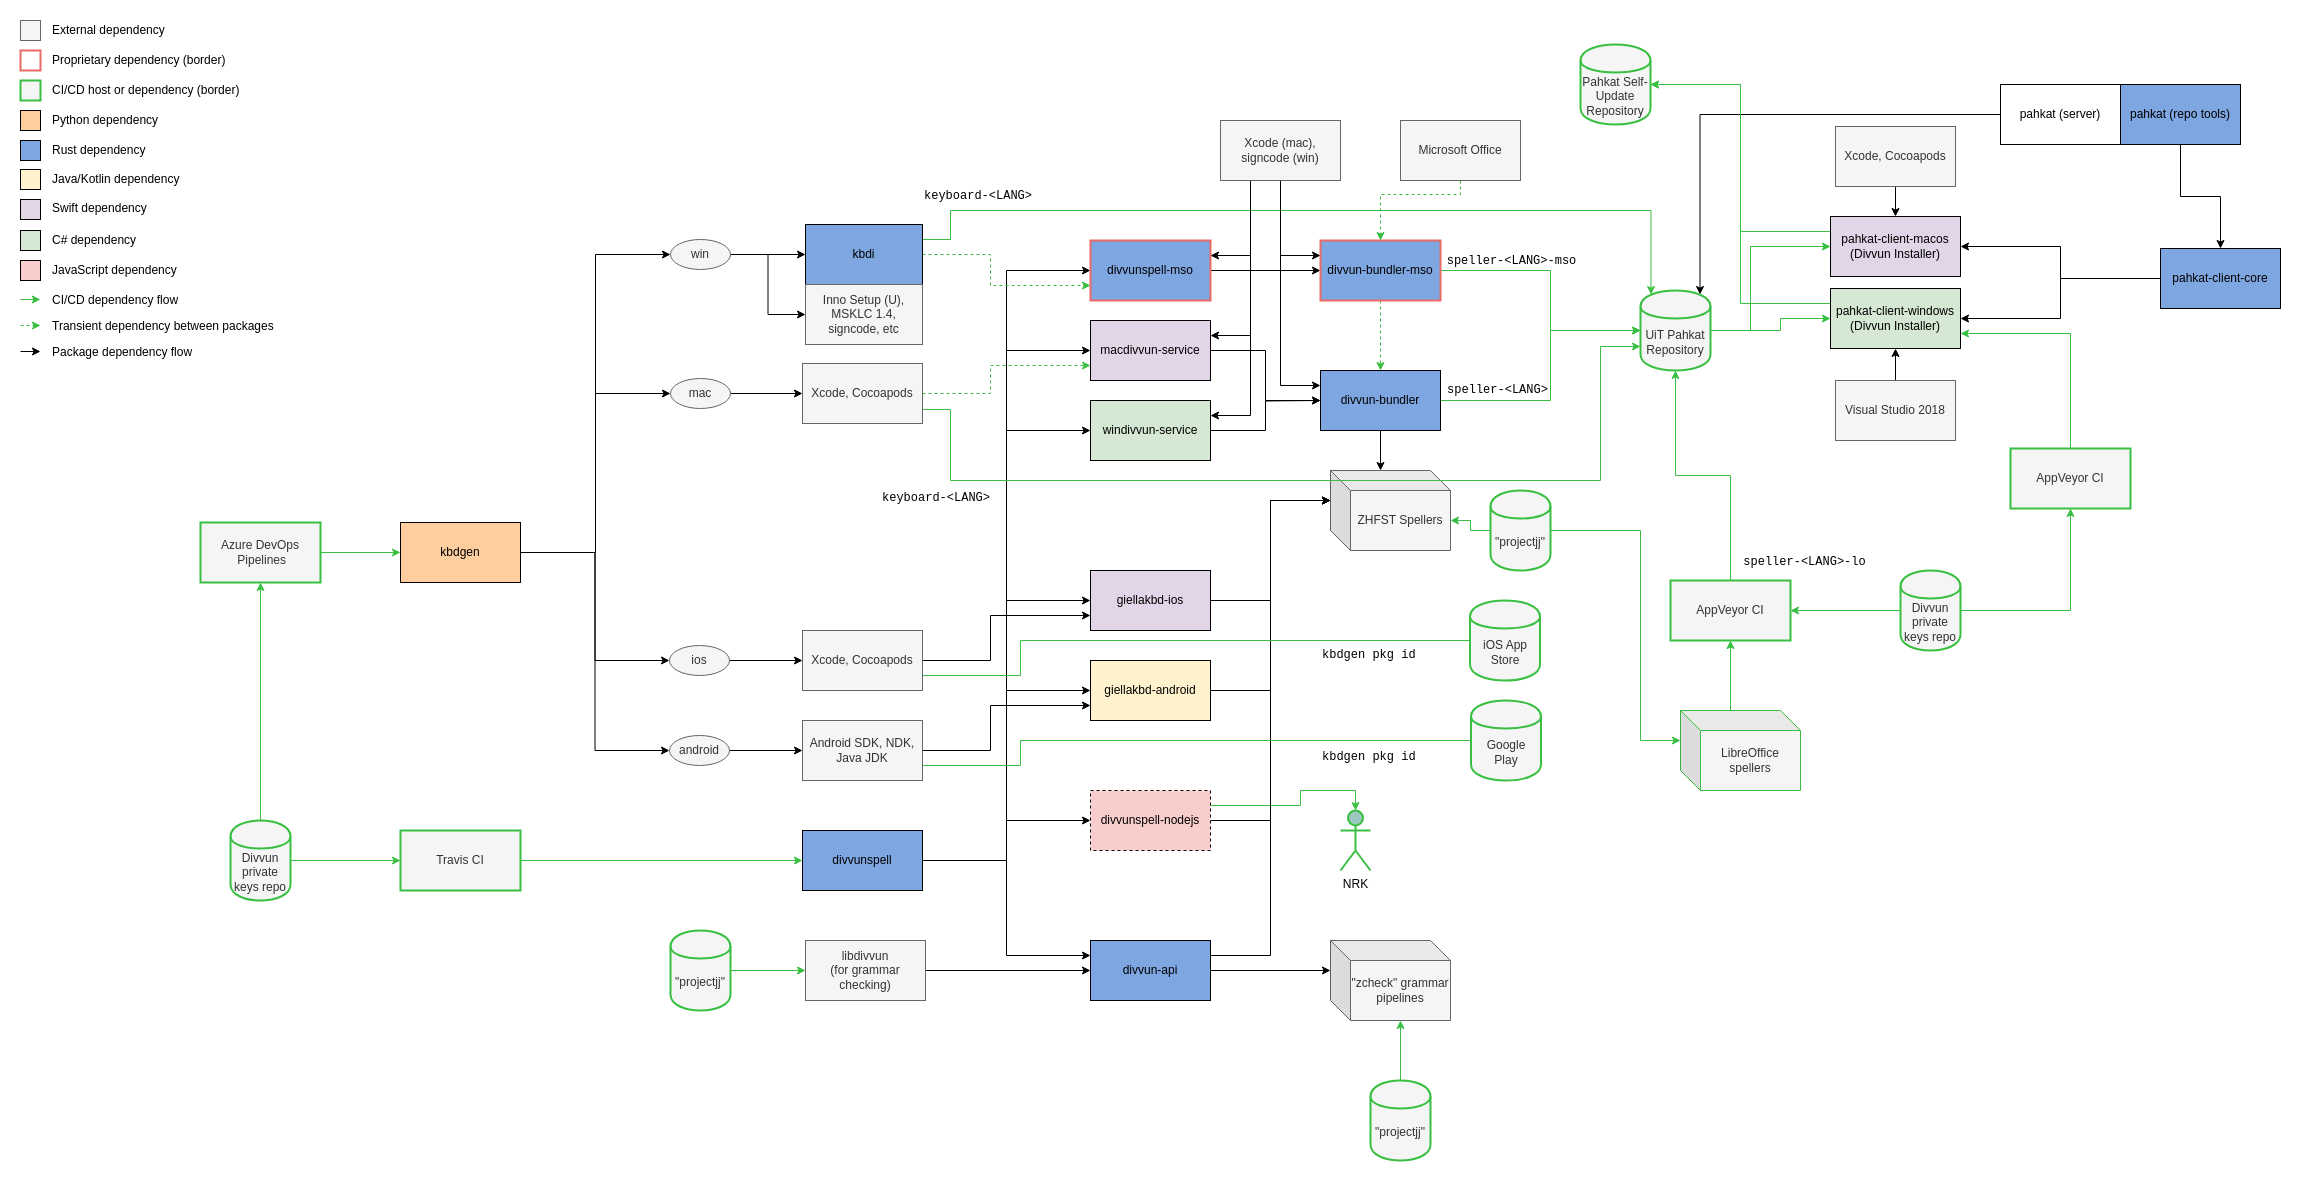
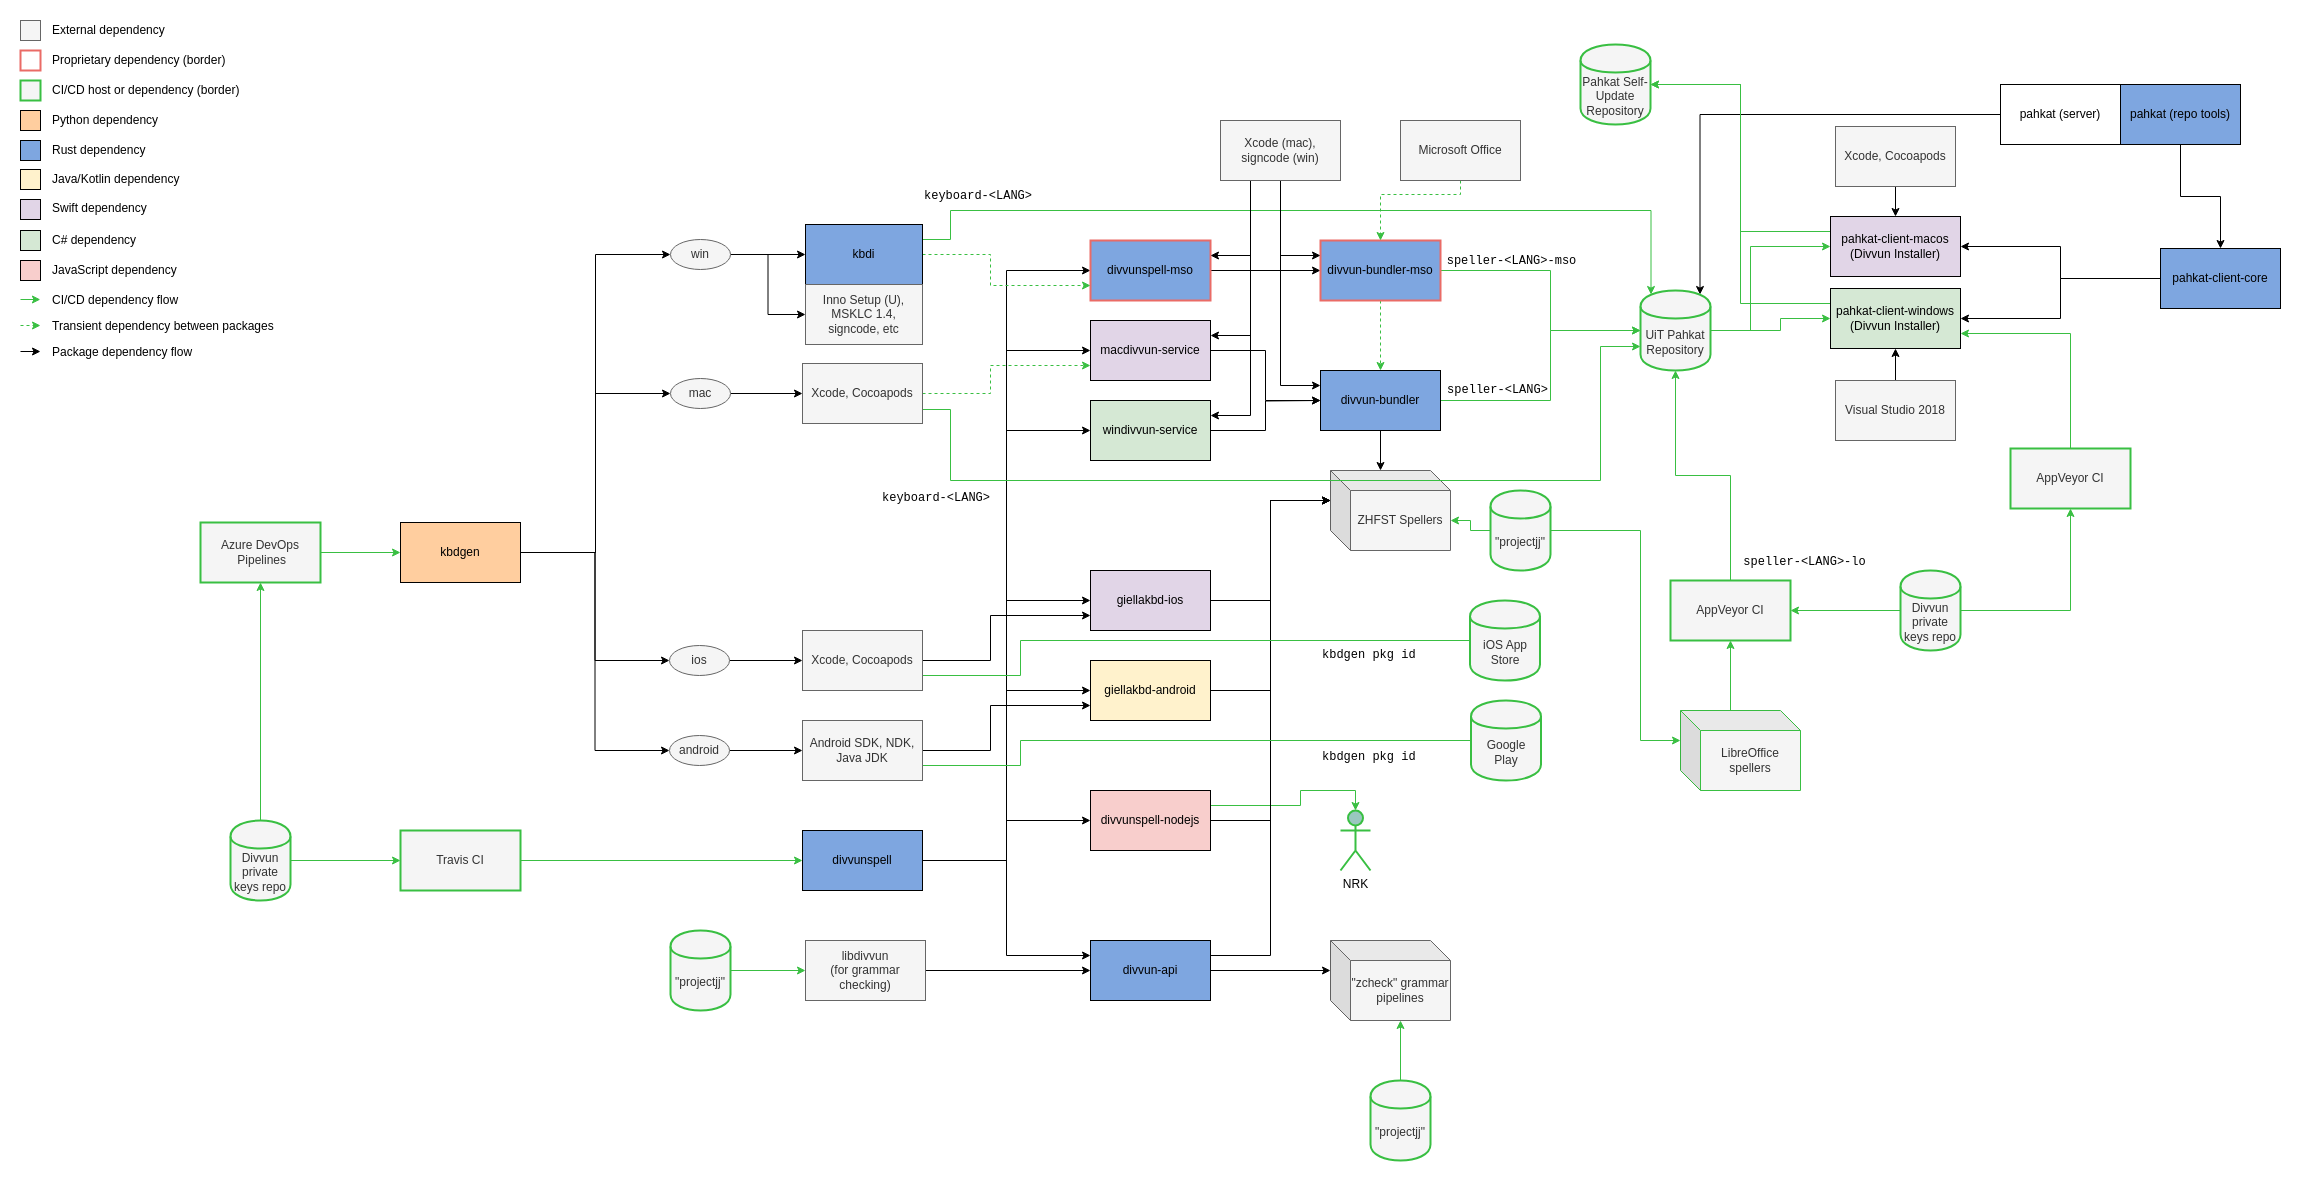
(1151, 821) -> (1151, 821)
